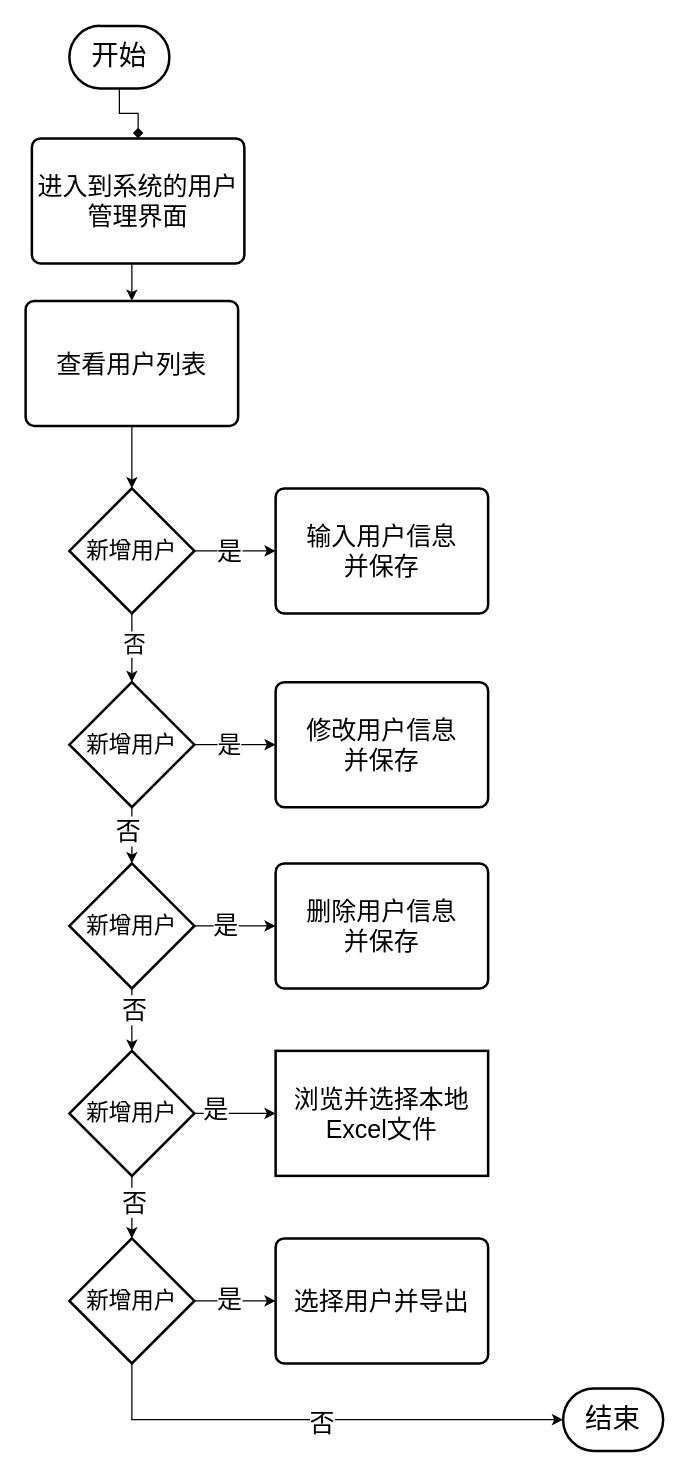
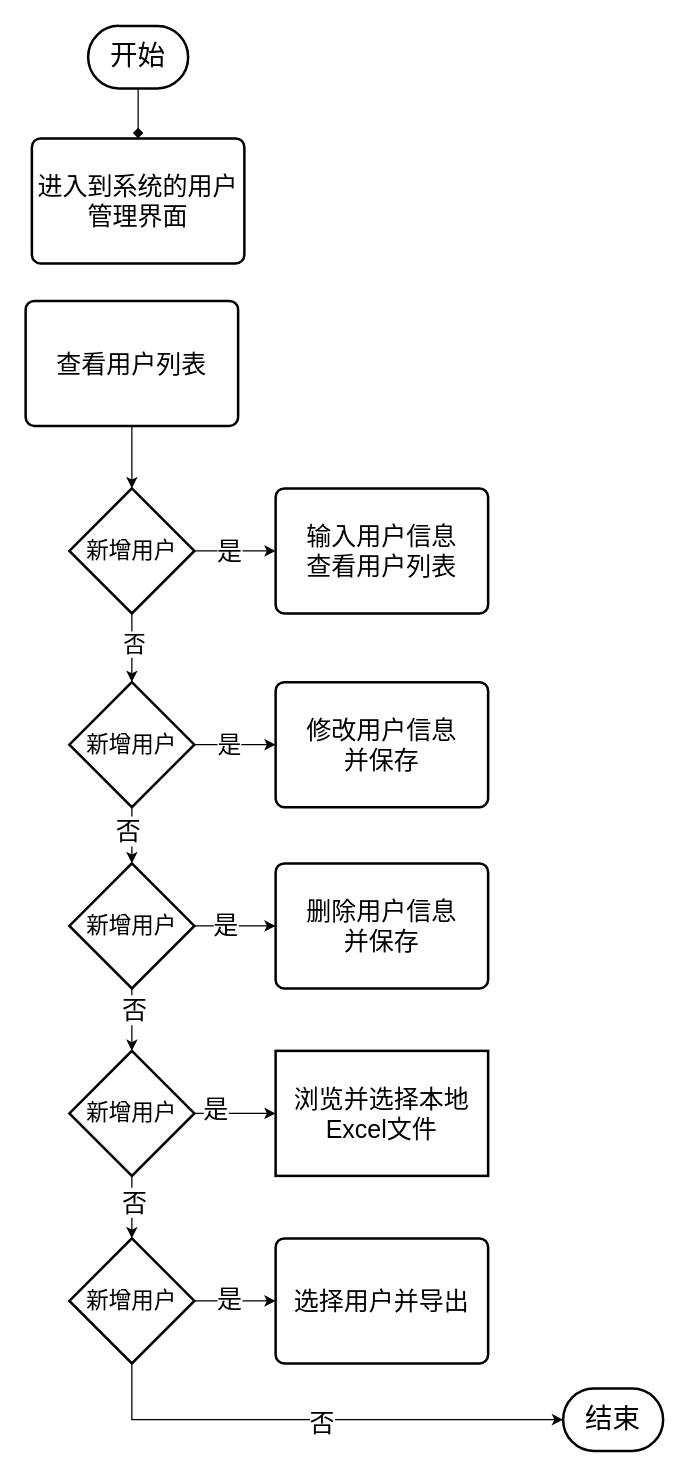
(119, 57) -> (138, 57)
(132, 276) -> none
(382, 551) -> (382, 551)
